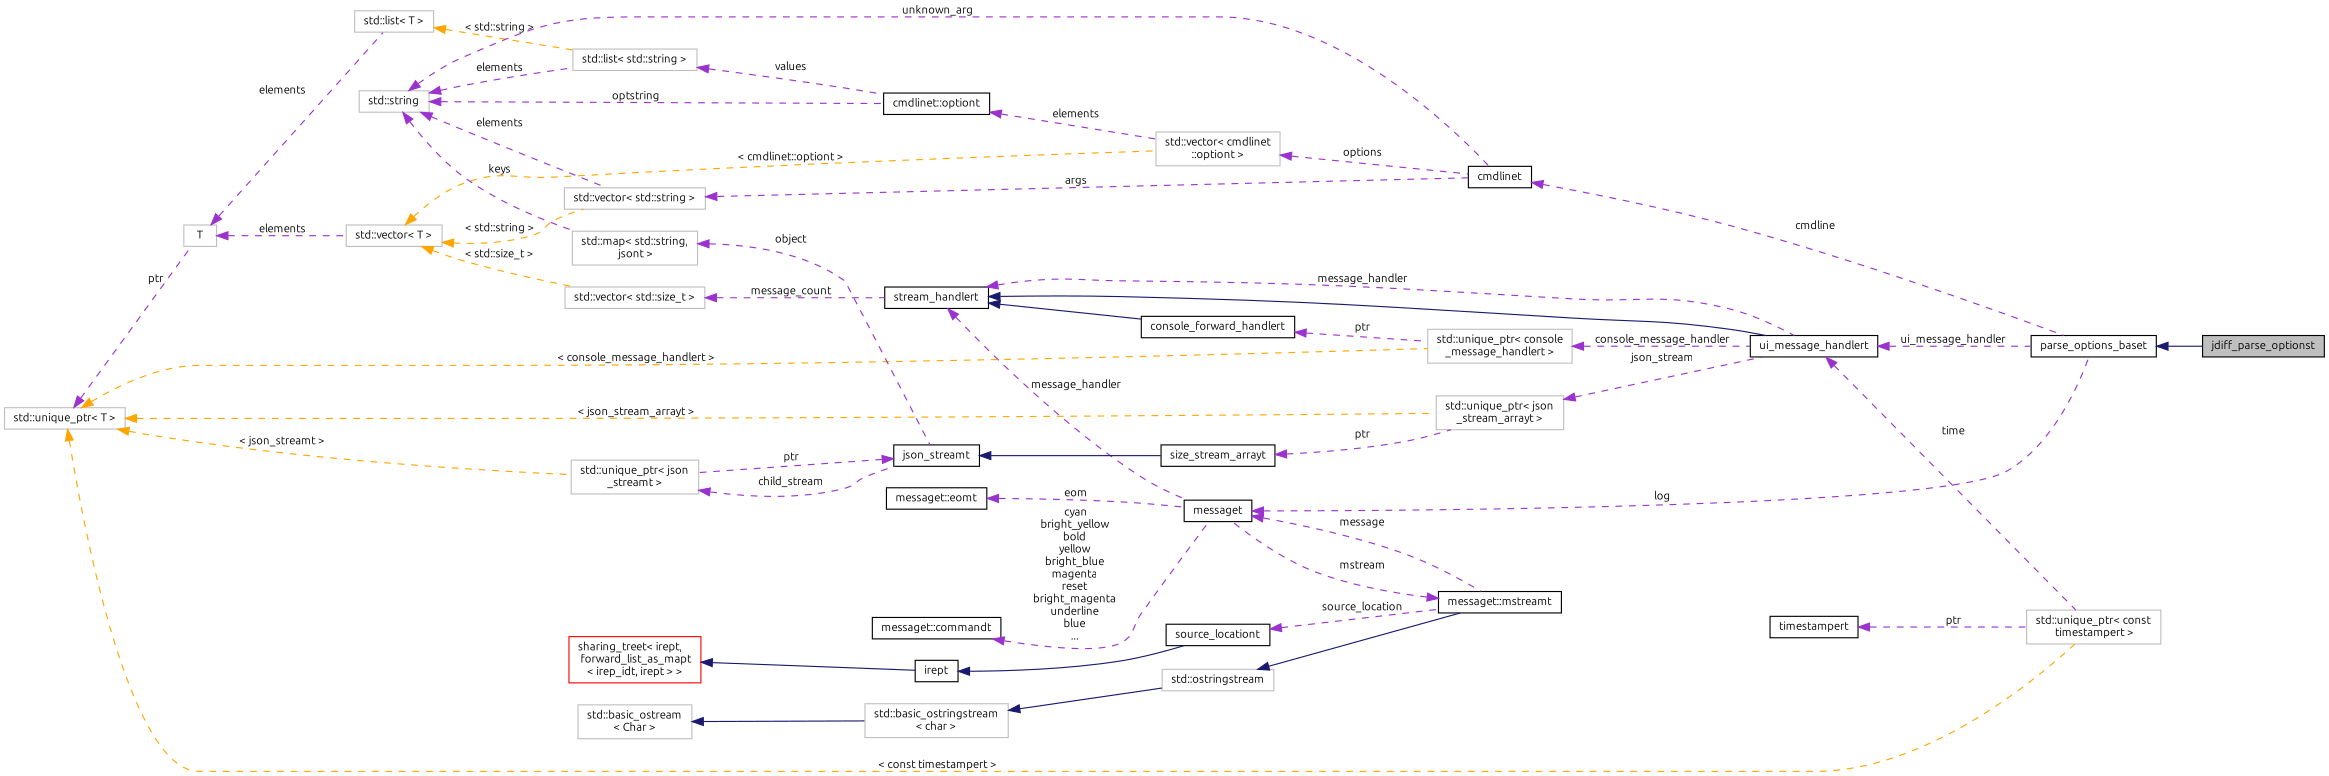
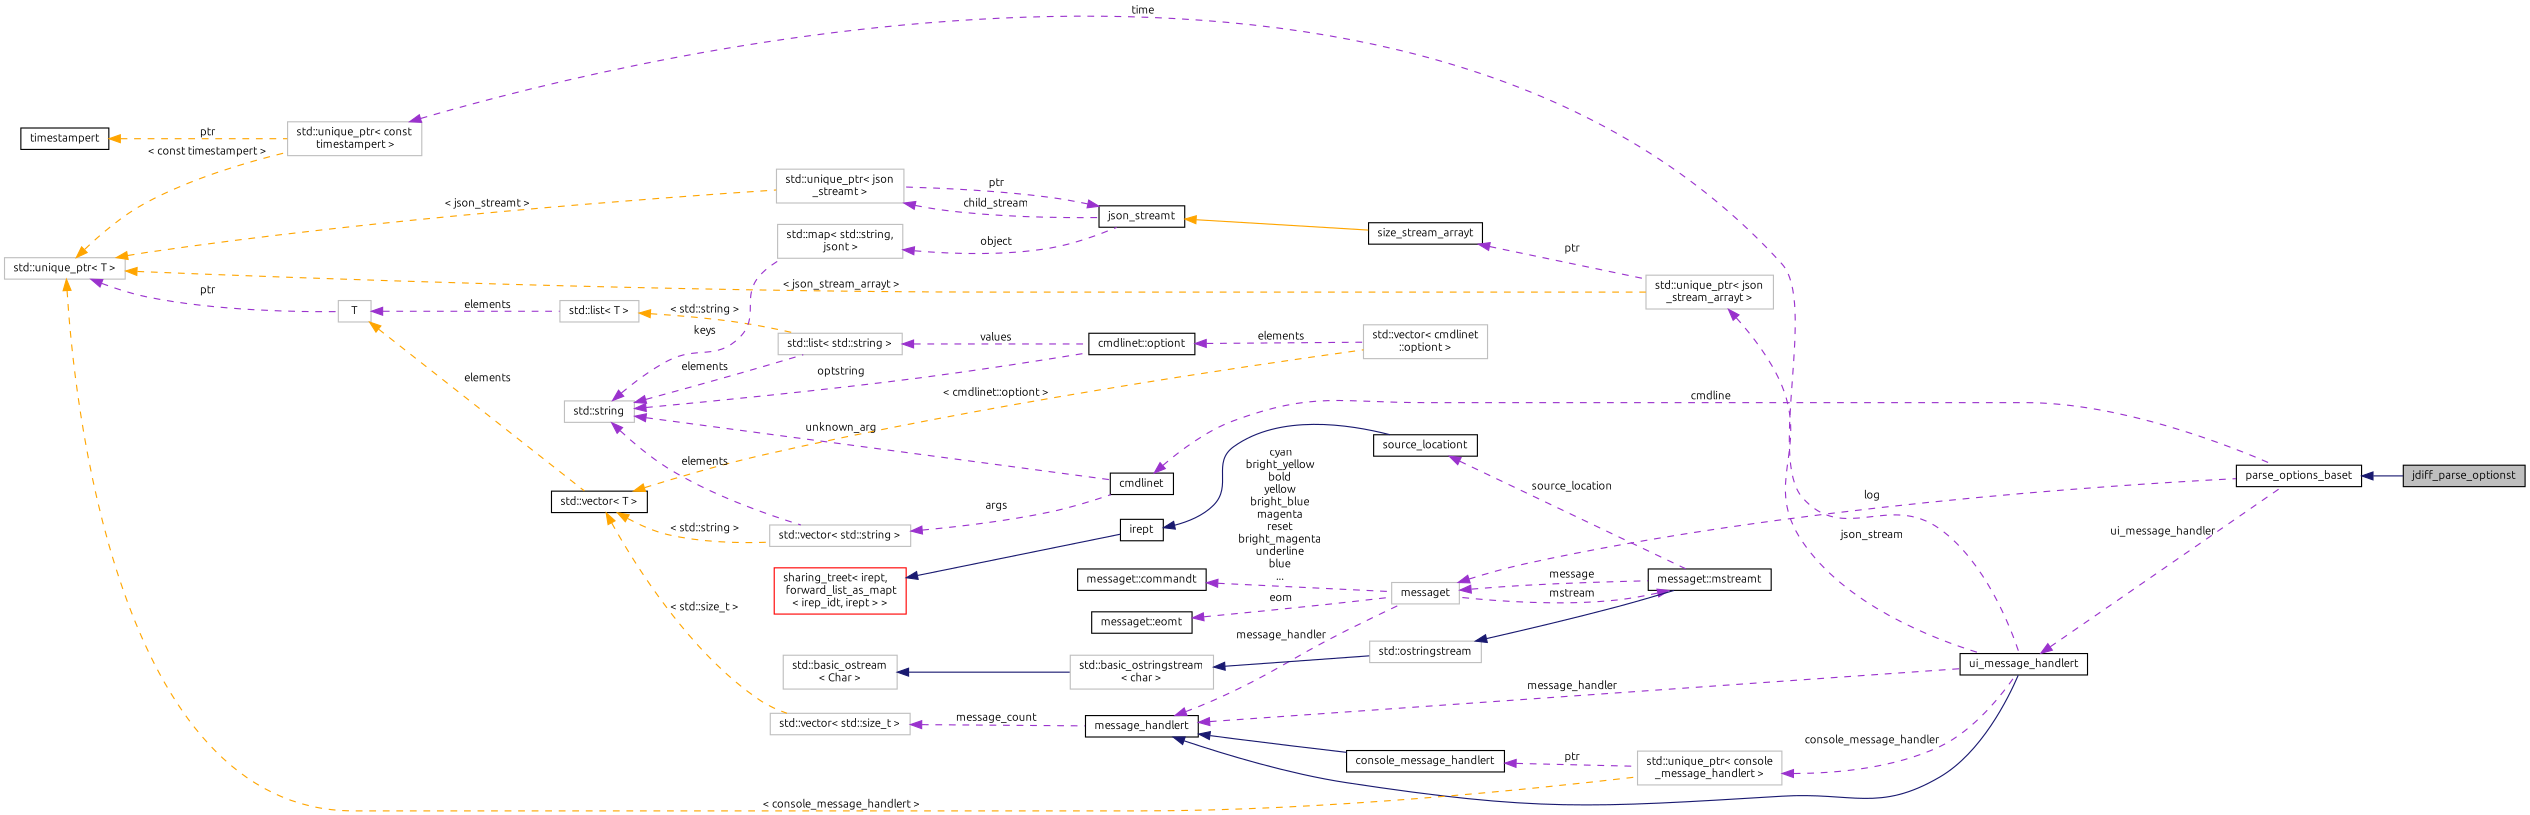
(1380, 165) -> none
(287, 236) -> (481, 410)
(394, 236) -> (599, 502)
(937, 298) -> (1142, 726)
(1218, 327) -> (1426, 761)
(1076, 456) -> (1282, 225)
(1961, 494) -> (1393, 52)
(1218, 511) -> (1426, 593)
(1948, 627) -> (204, 139)
